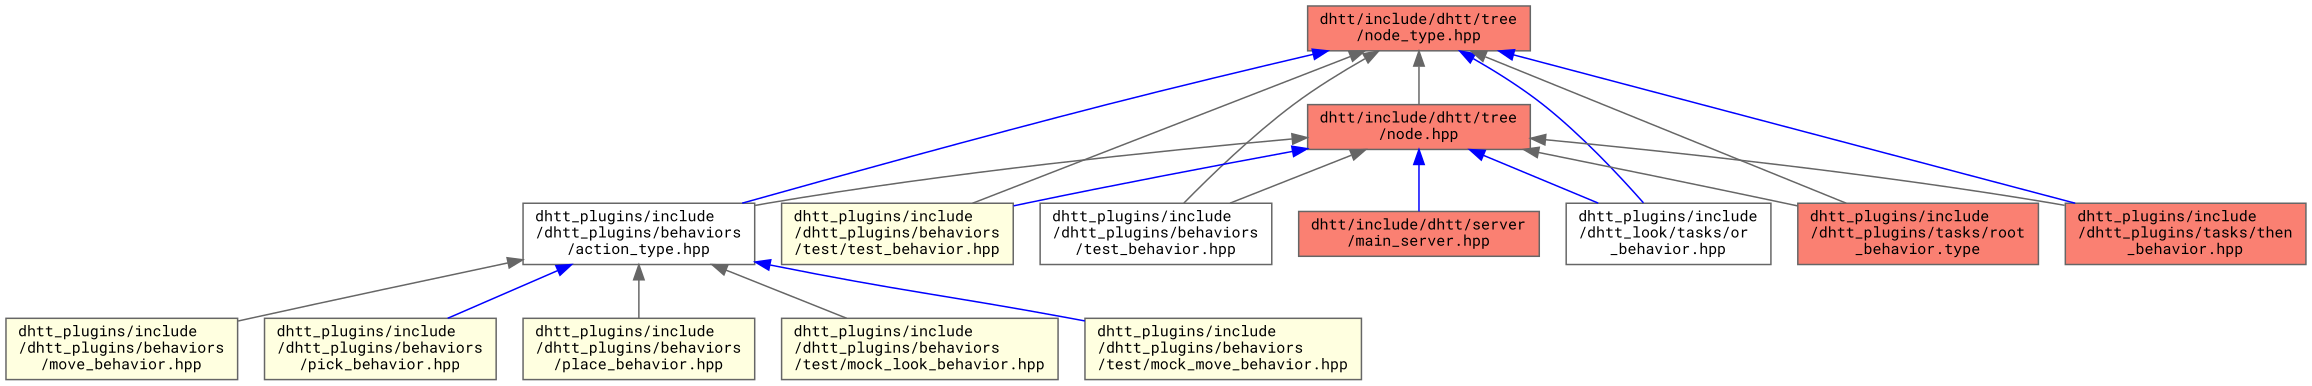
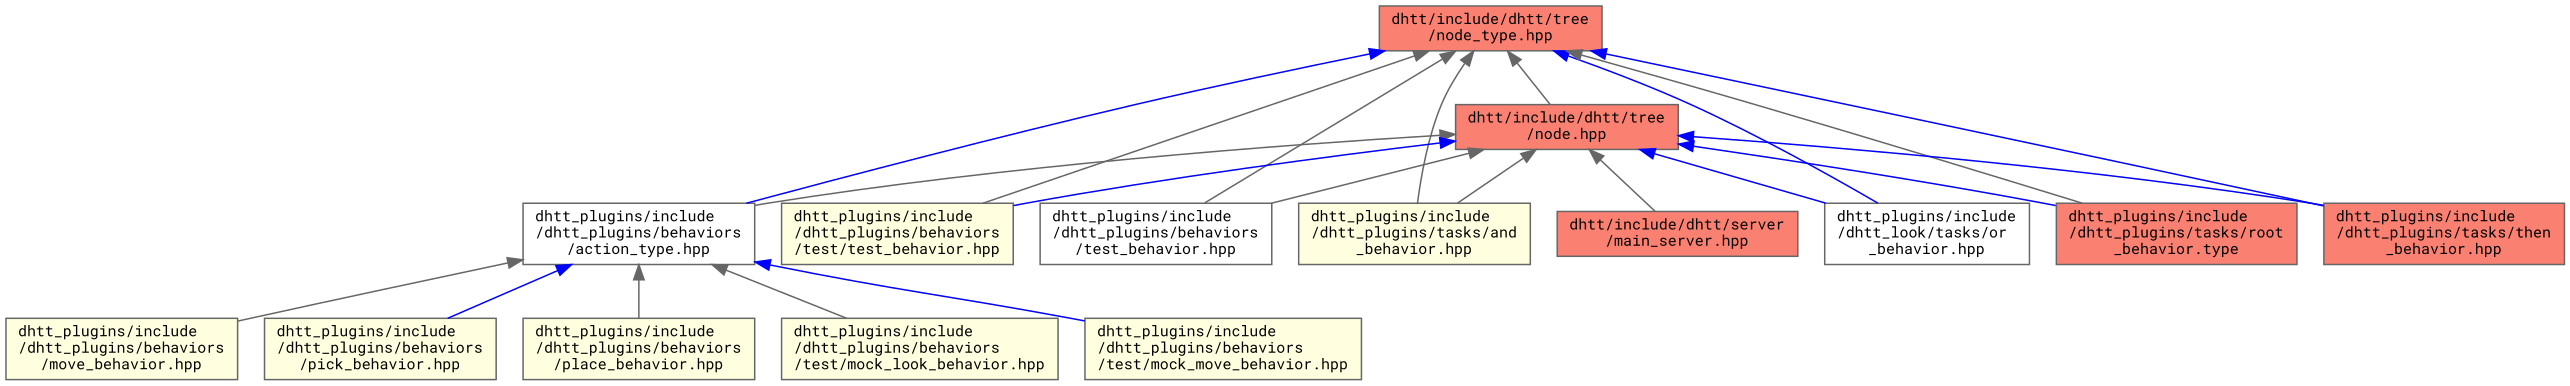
(1806, 168) -> (2009, 165)
(1668, 179) -> (1875, 174)
(1419, 188) -> (1628, 186)
none -> (1414, 234)
